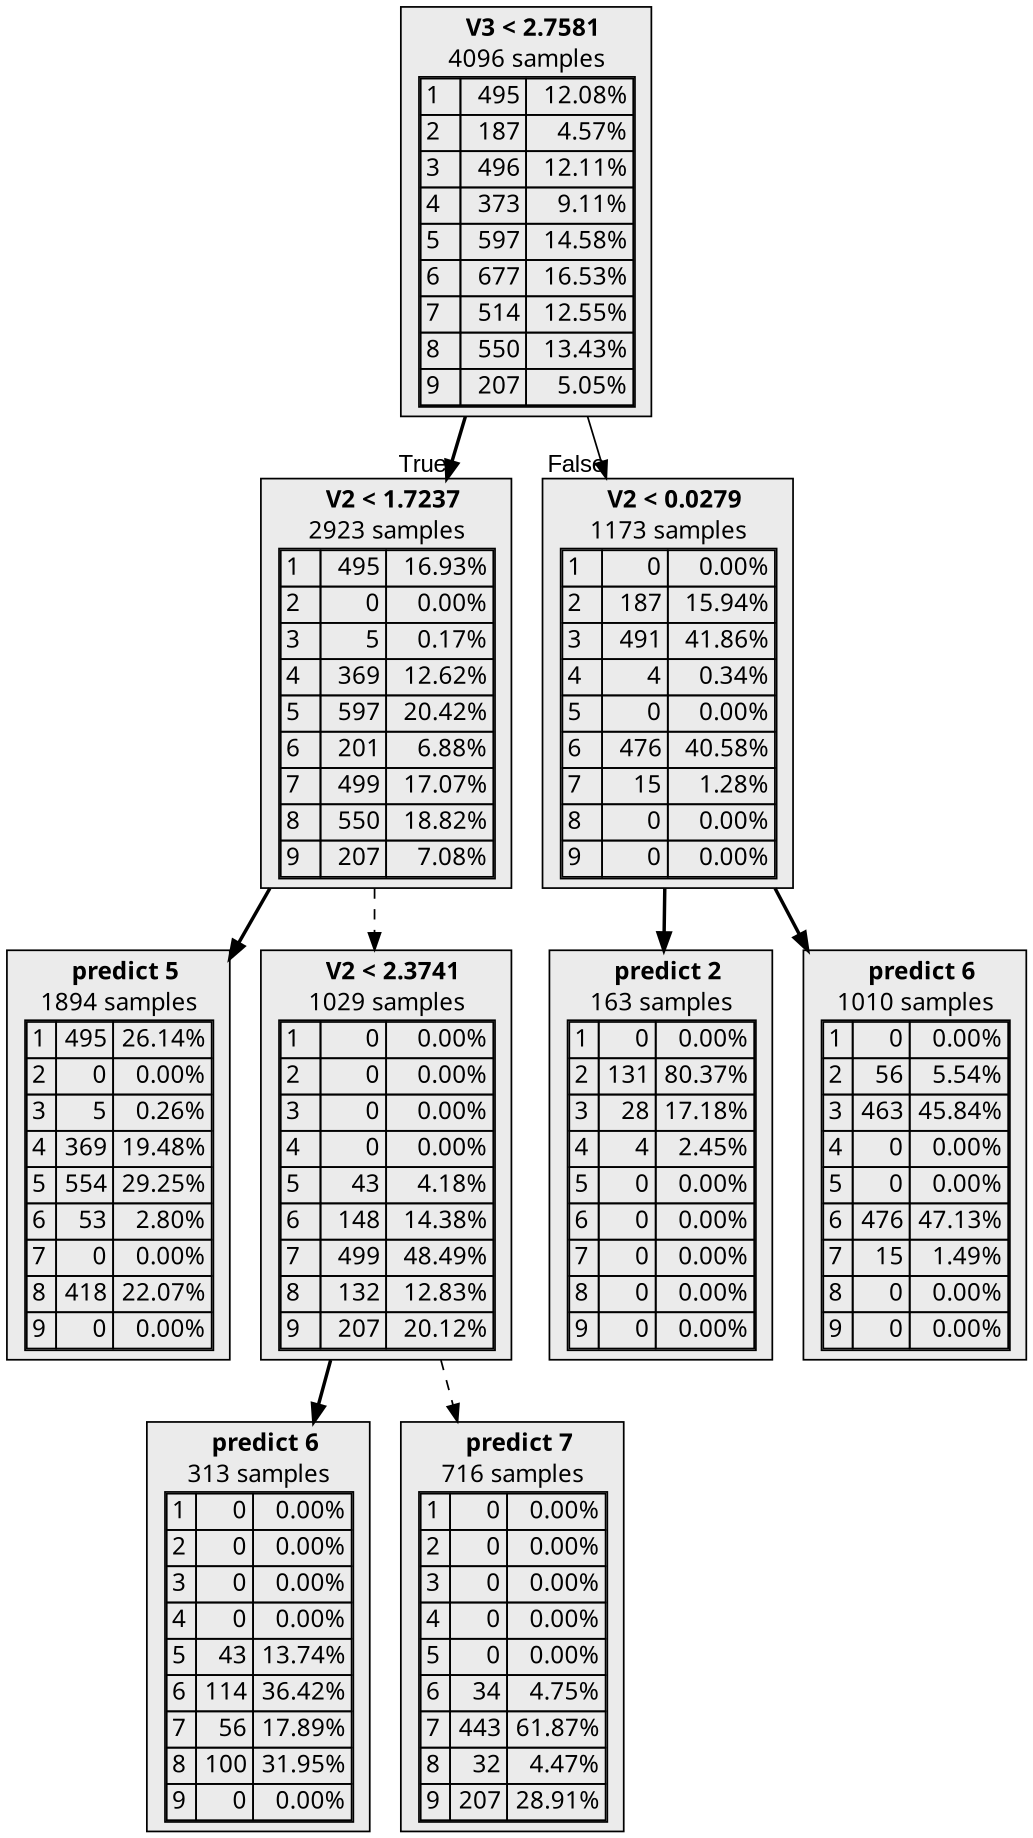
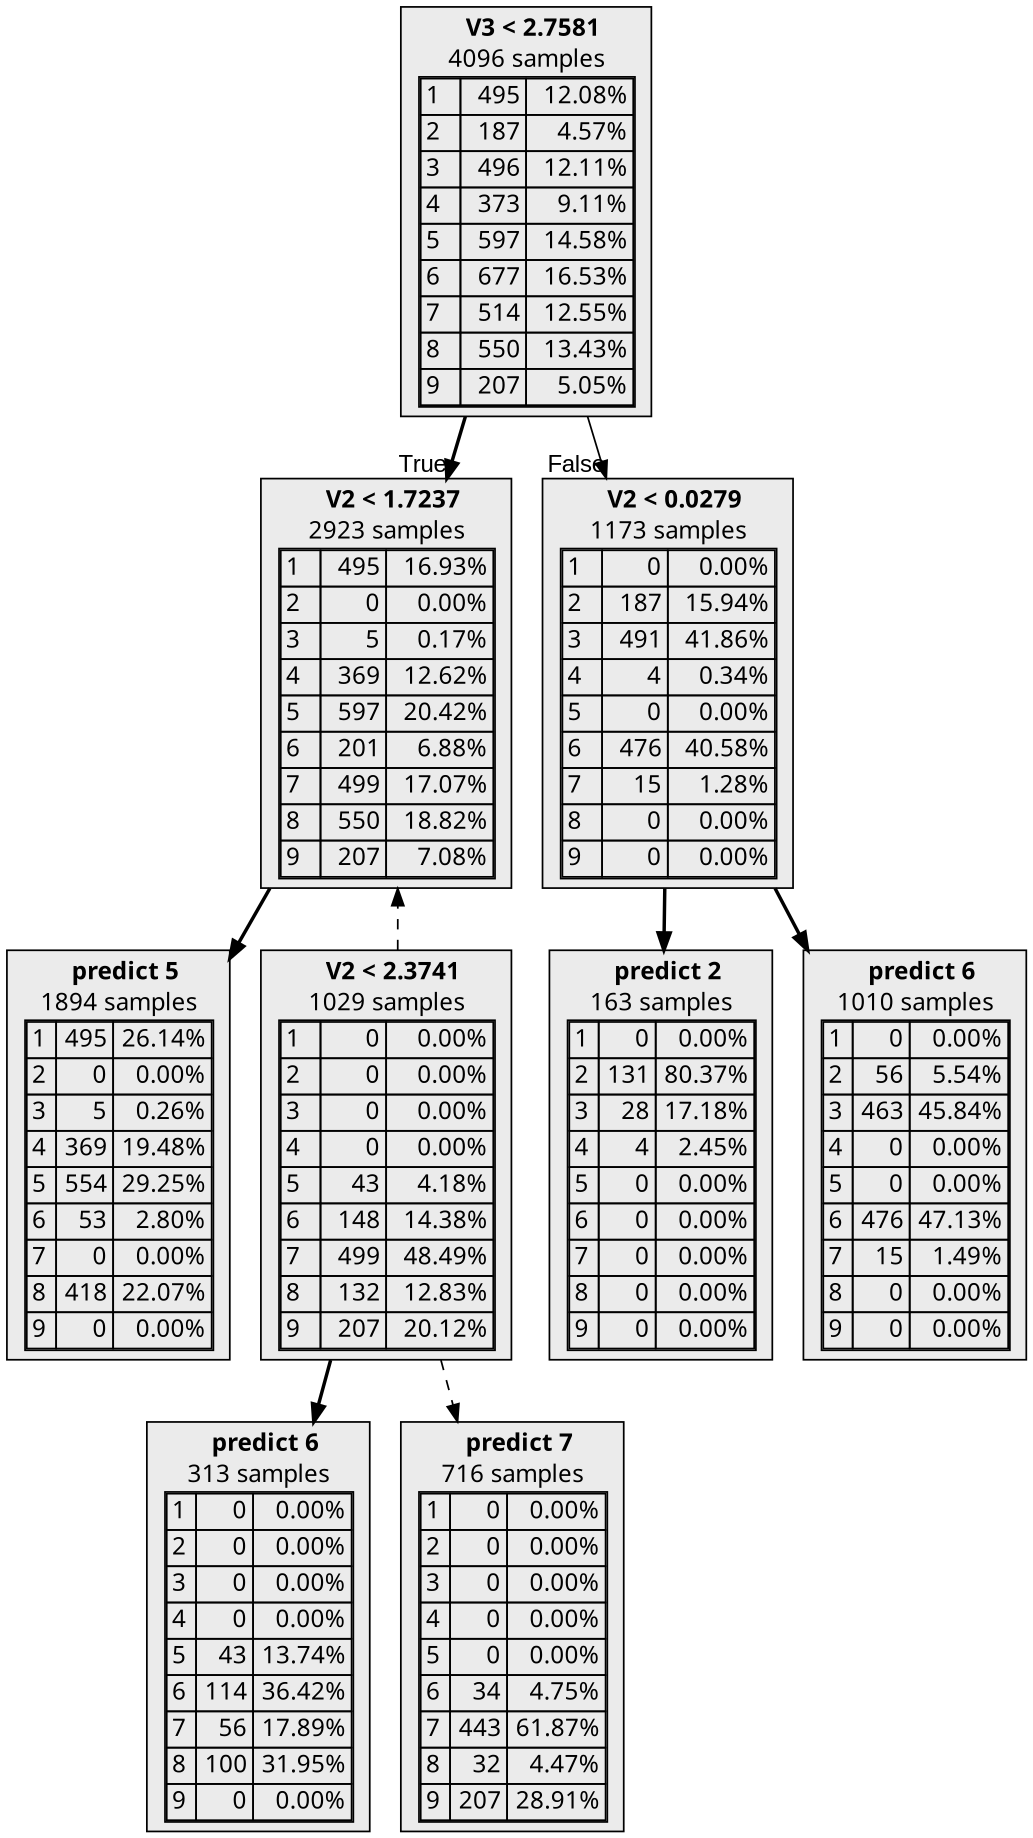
(375, 911) -> (398, 928)
